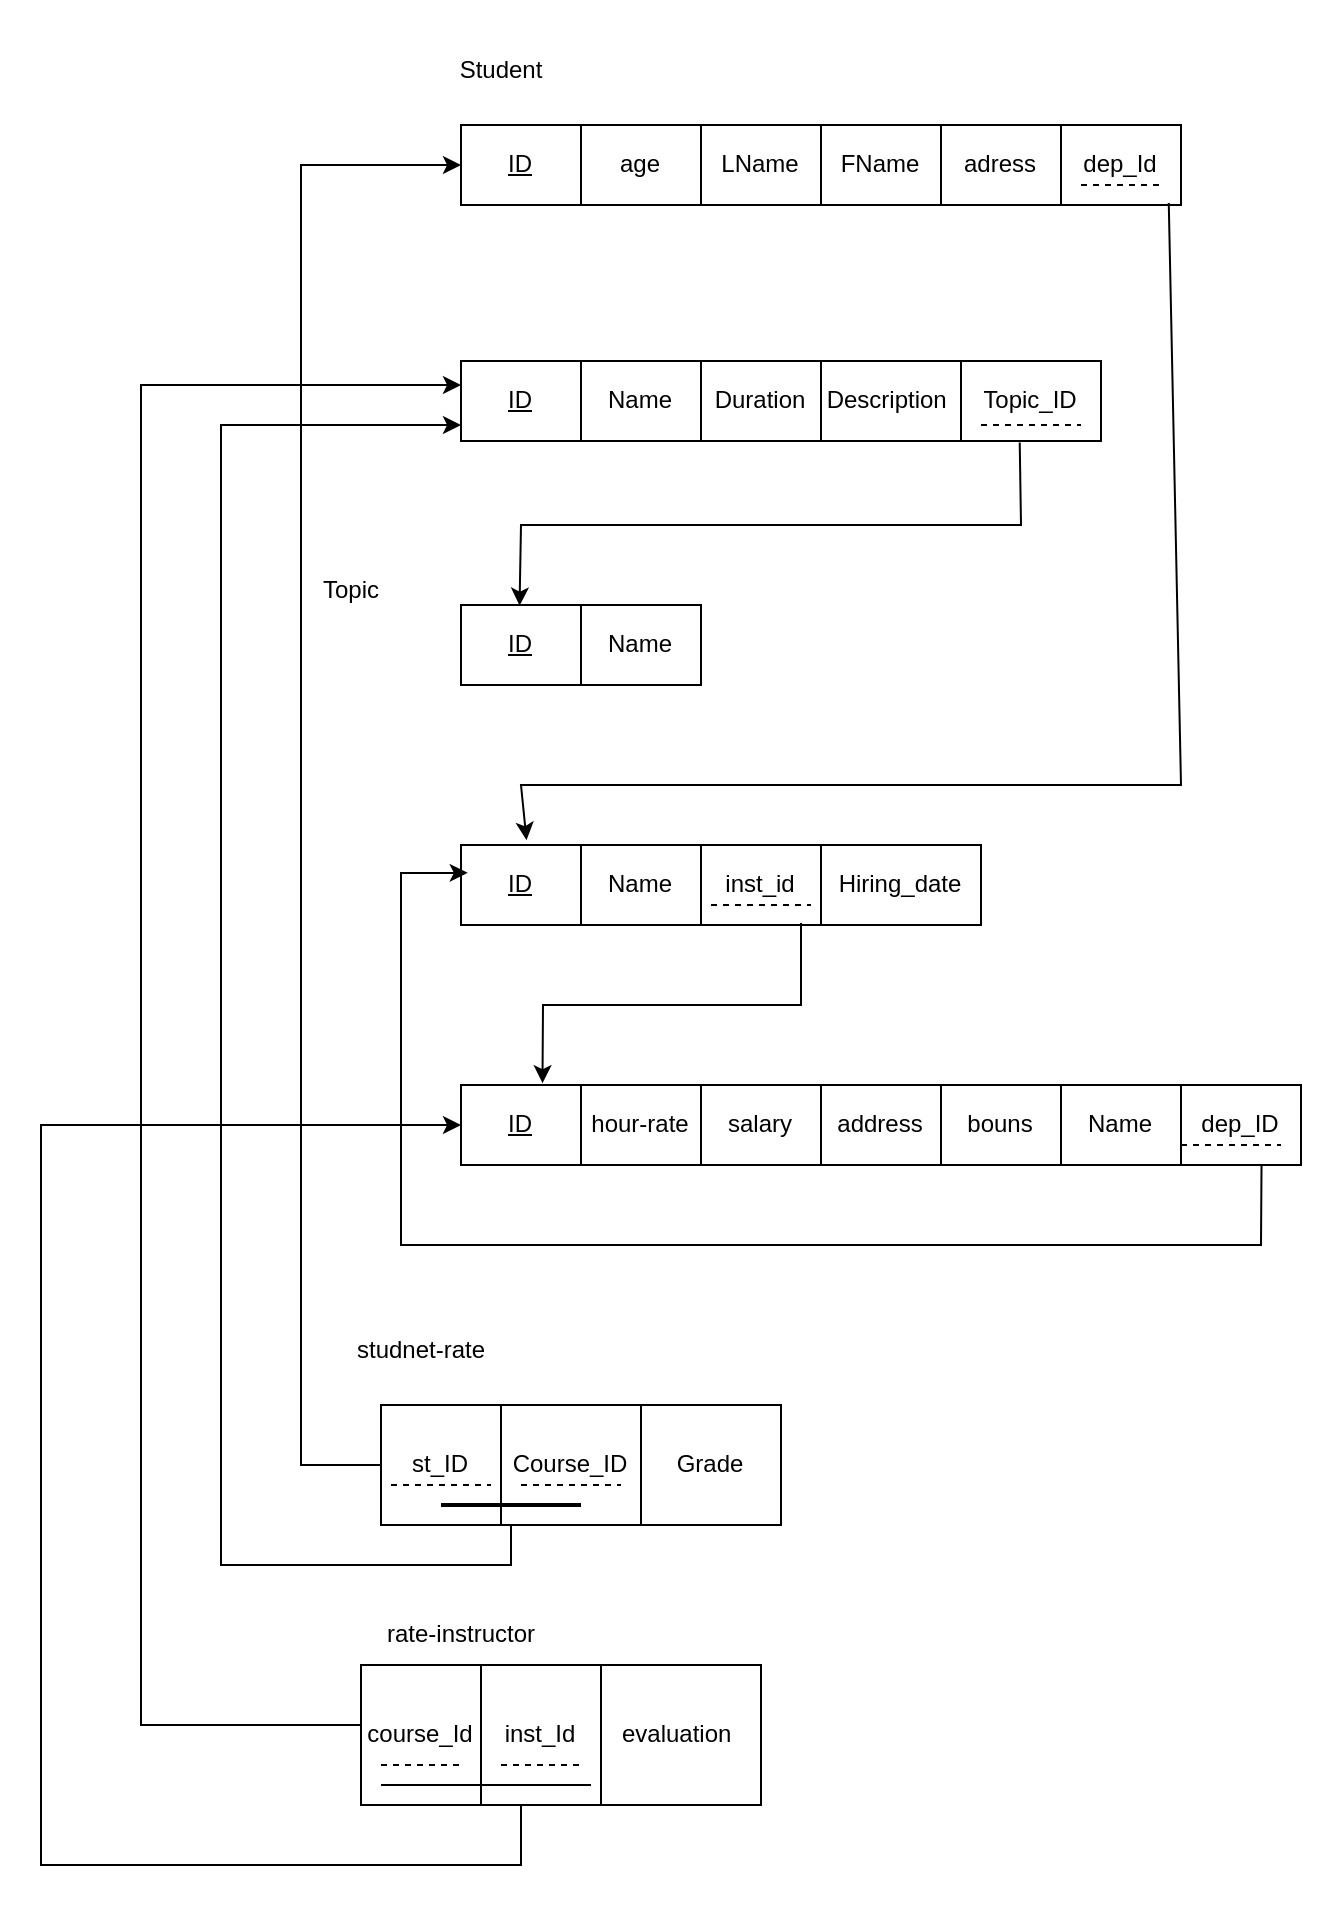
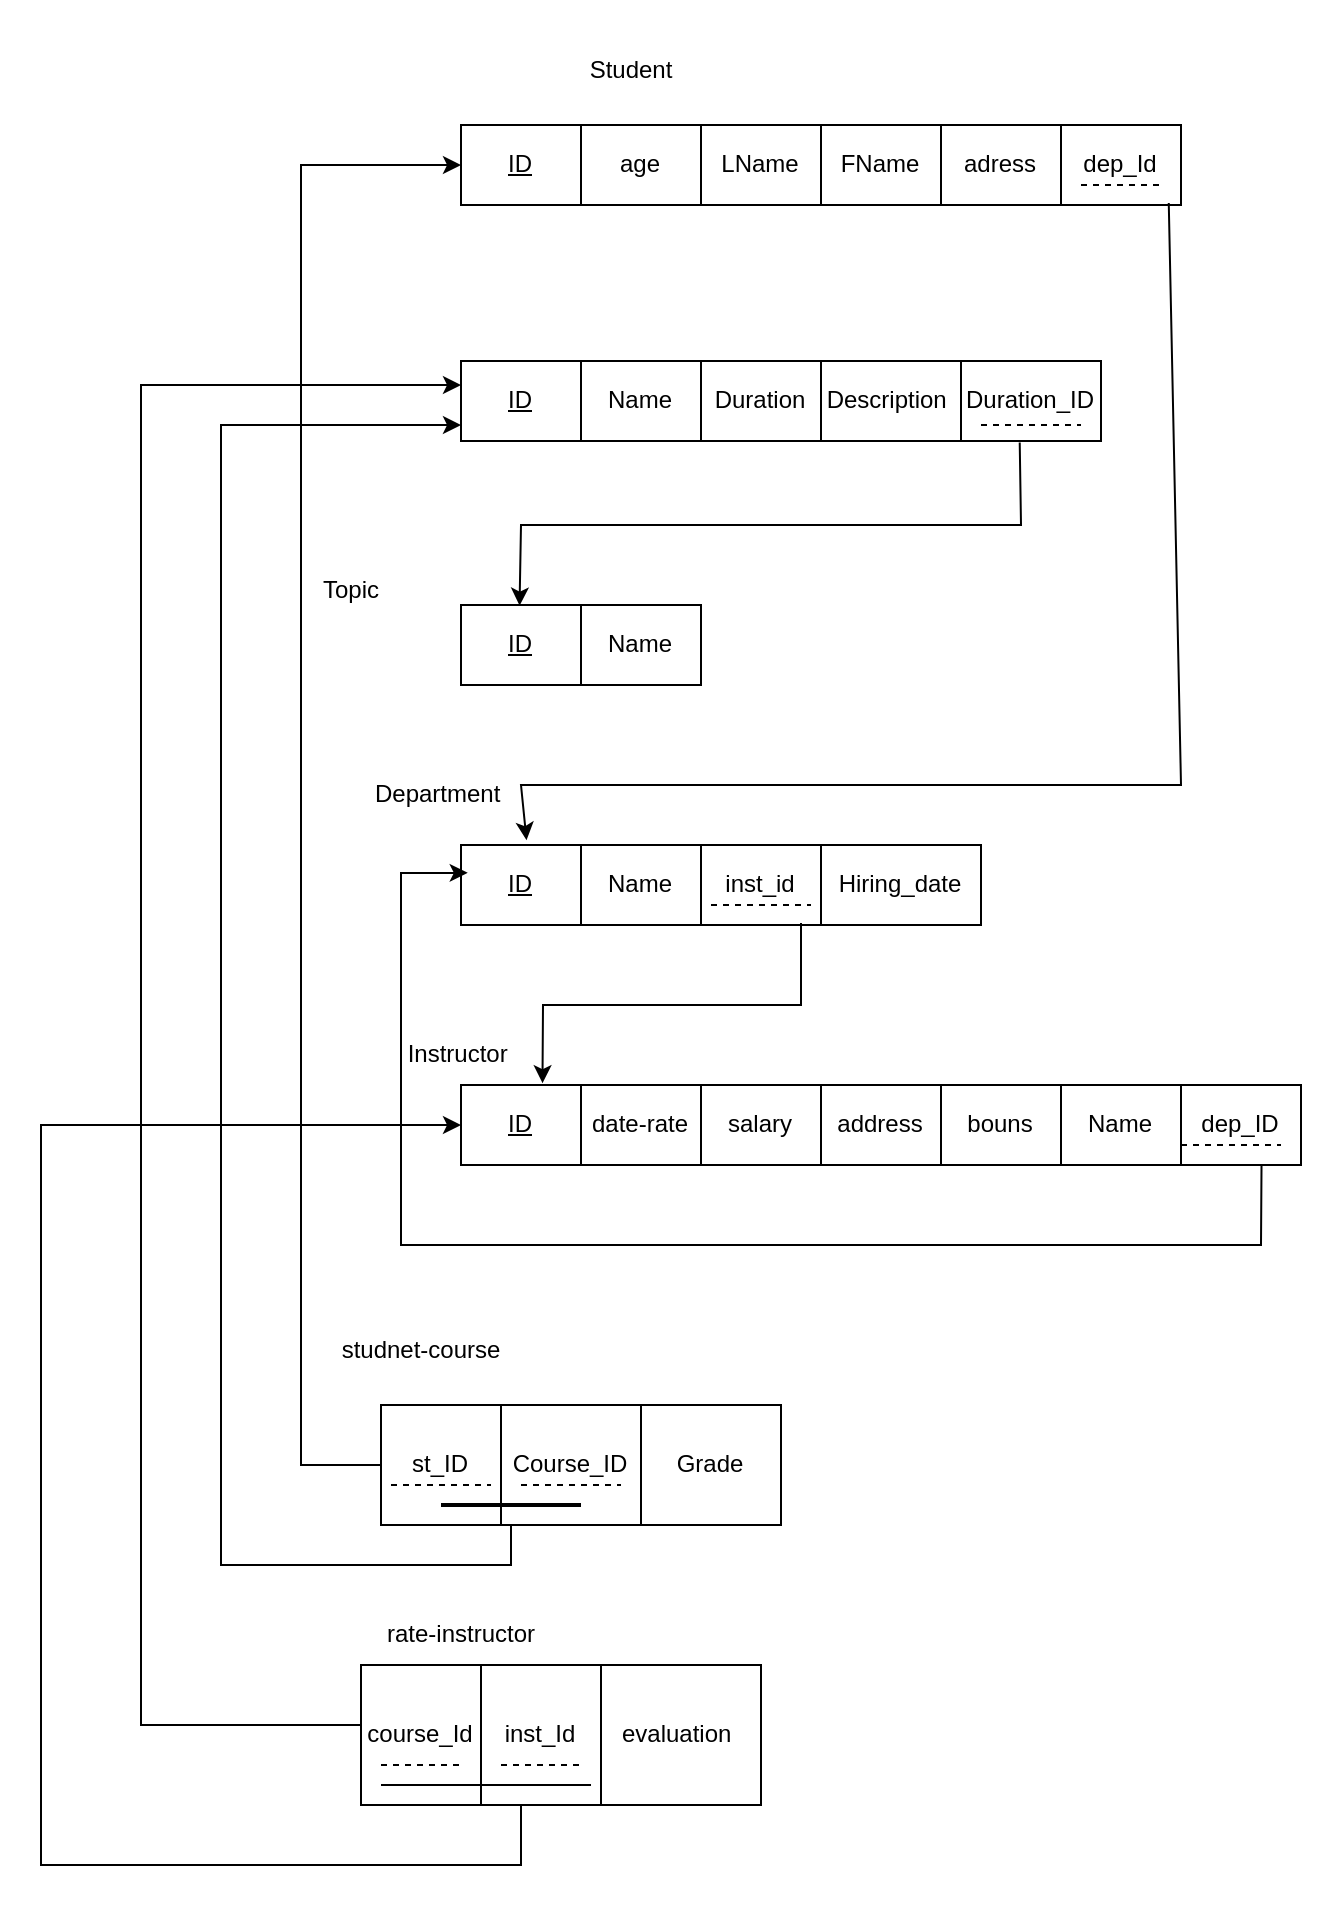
(501, 71) -> (631, 71)
(1031, 401) -> (1031, 401)
none -> (441, 795)
none -> (461, 1055)
(641, 1125) -> (641, 1125)
(422, 1351) -> (422, 1351)
